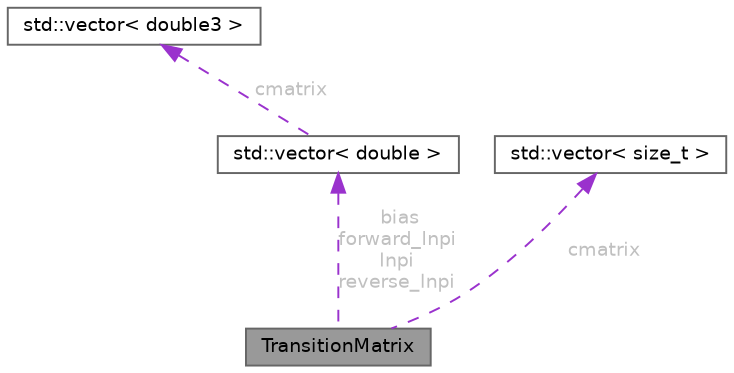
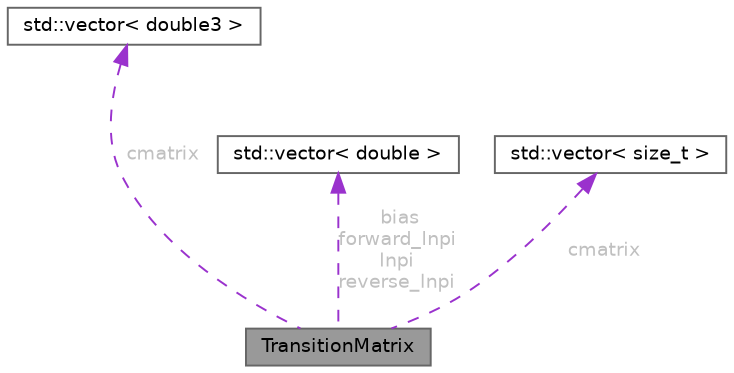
(245, 96) -> (157, 227)
